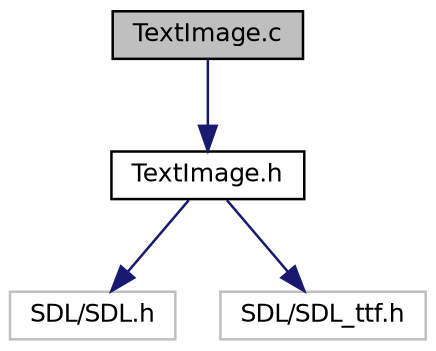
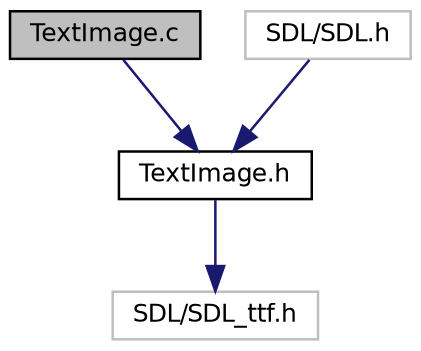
(158, 236) -> (280, 95)
